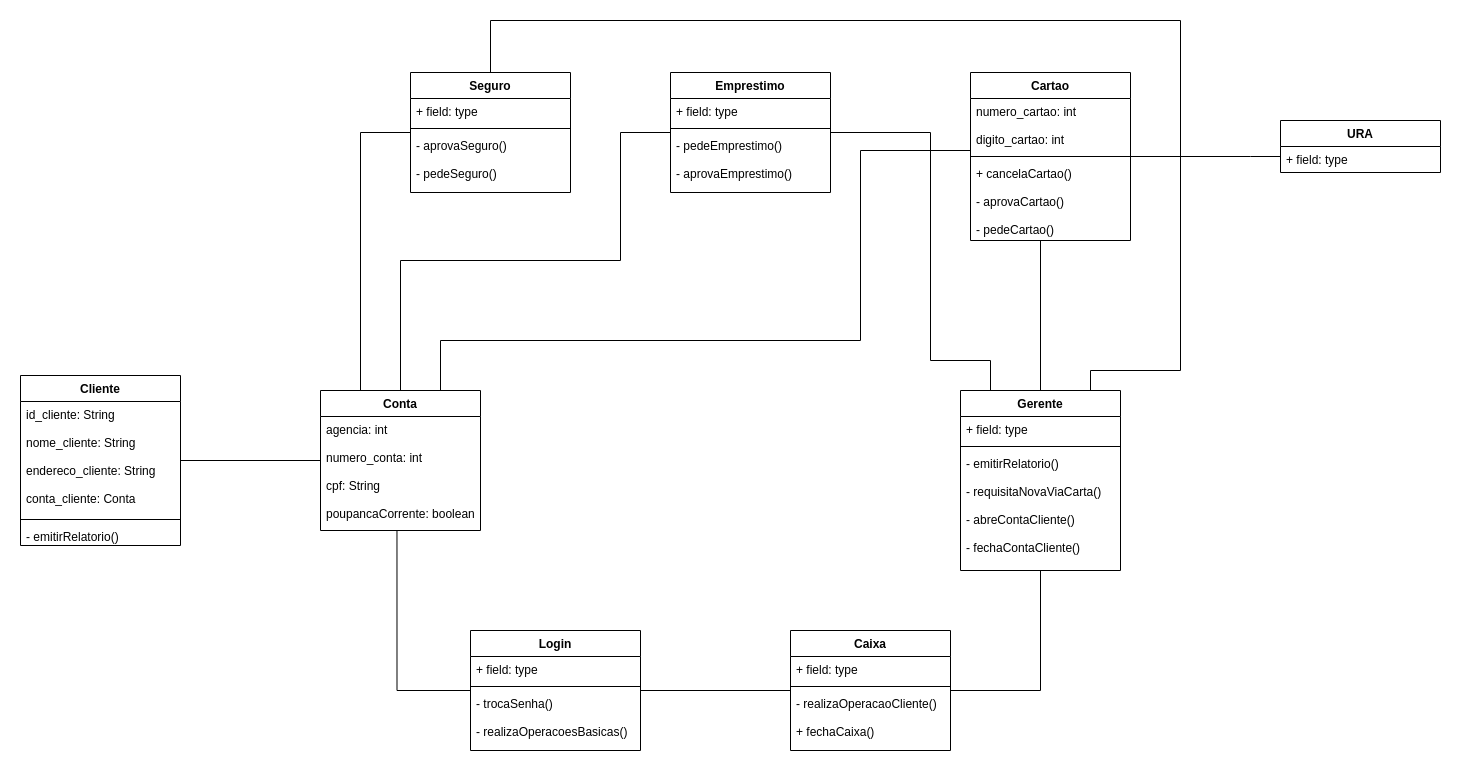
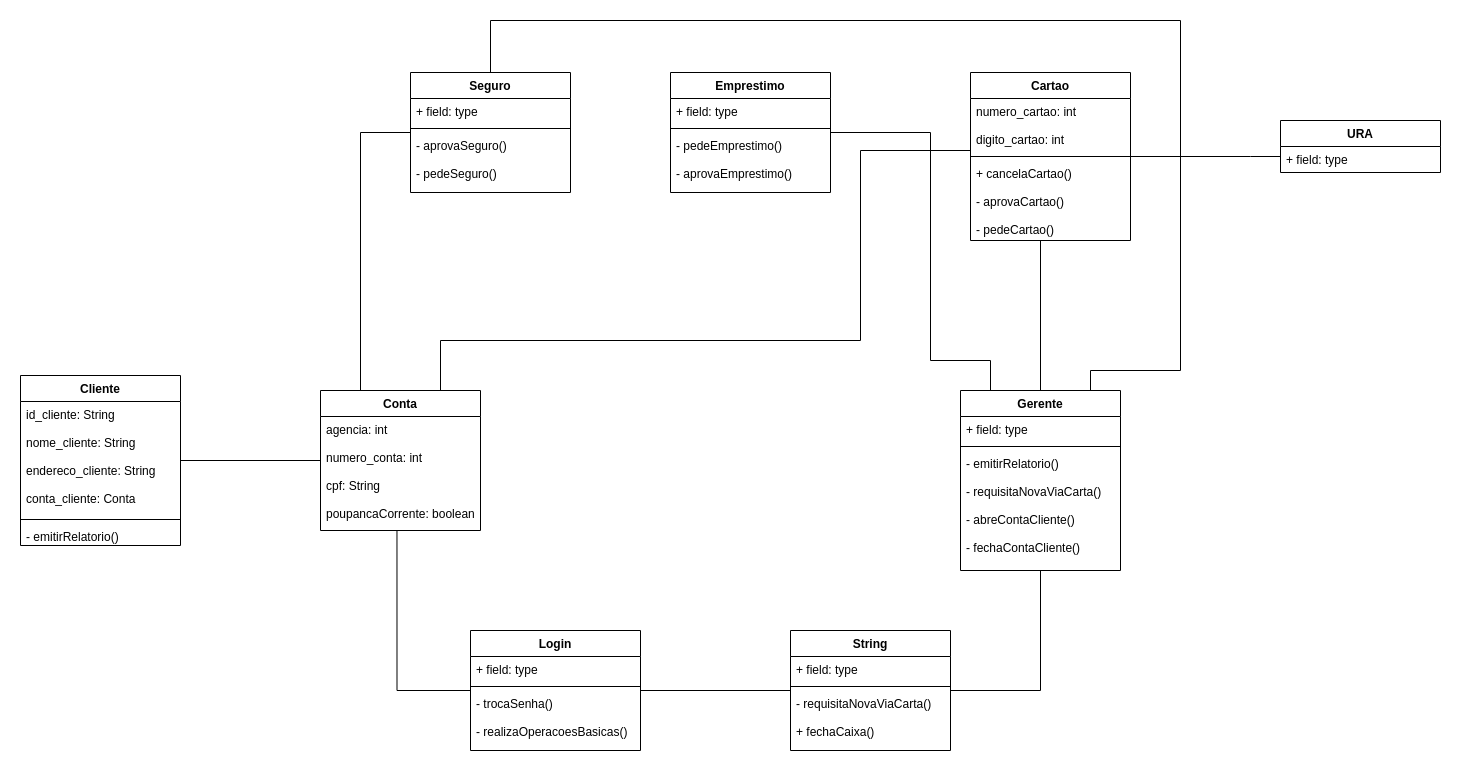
(534, 261) -> none
(870, 644) -> (870, 644)
(876, 704) -> (874, 704)
